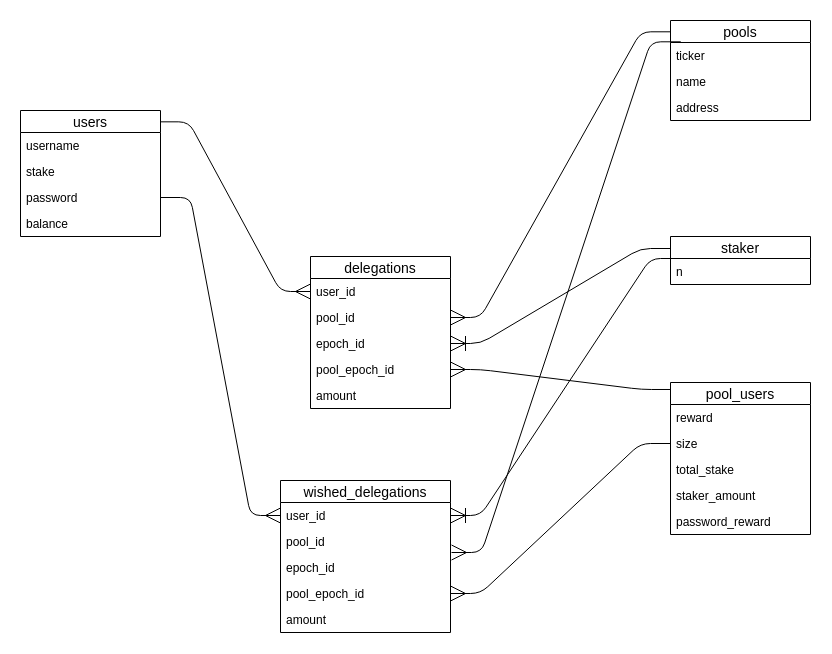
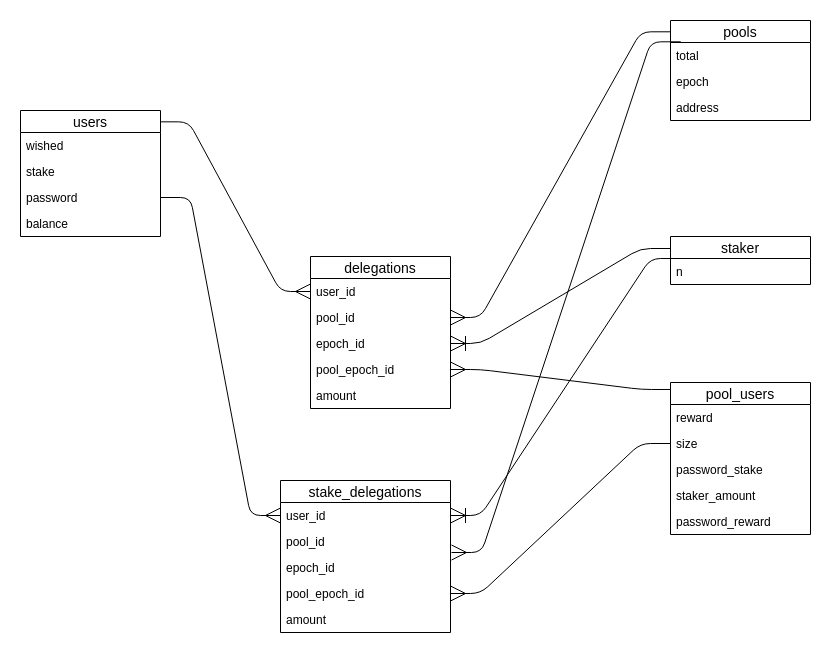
(695, 56) -> (691, 56)
(689, 82) -> (693, 82)
(53, 146) -> (45, 146)
(711, 470) -> (723, 470)
(365, 492) -> (365, 492)
